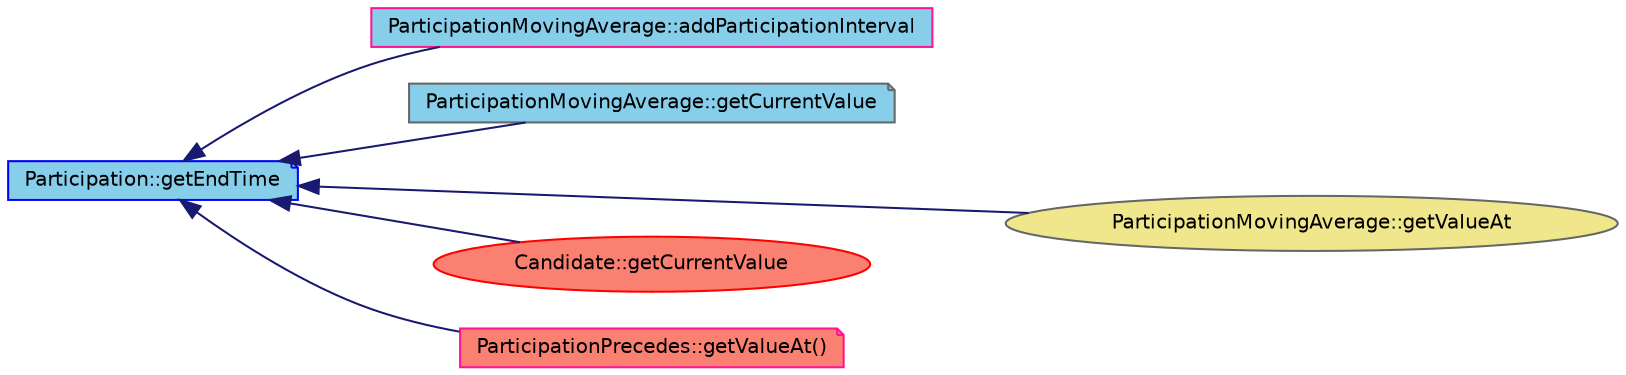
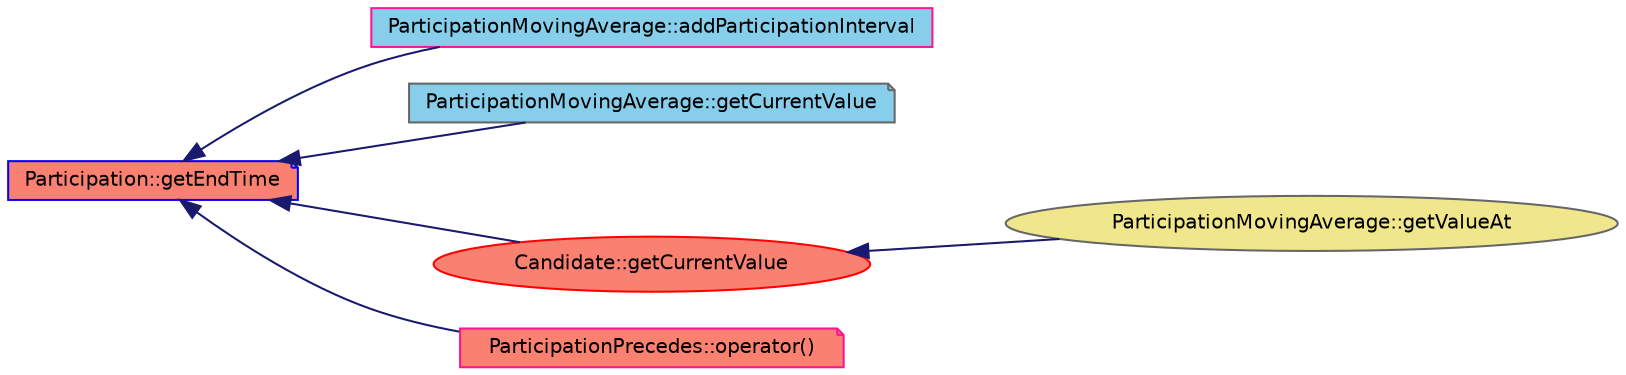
(153, 181) -> (153, 181)
(674, 200) -> (964, 245)
(652, 348) -> (652, 348)
